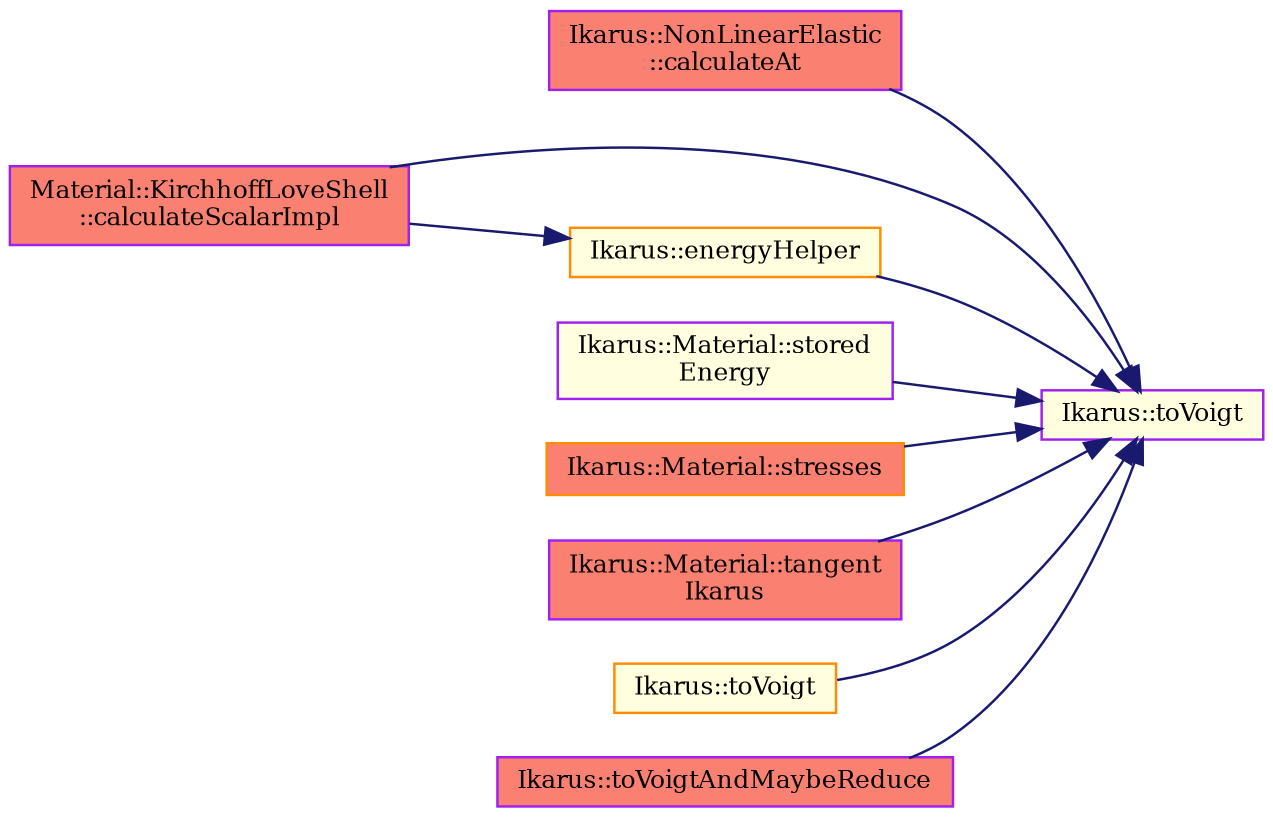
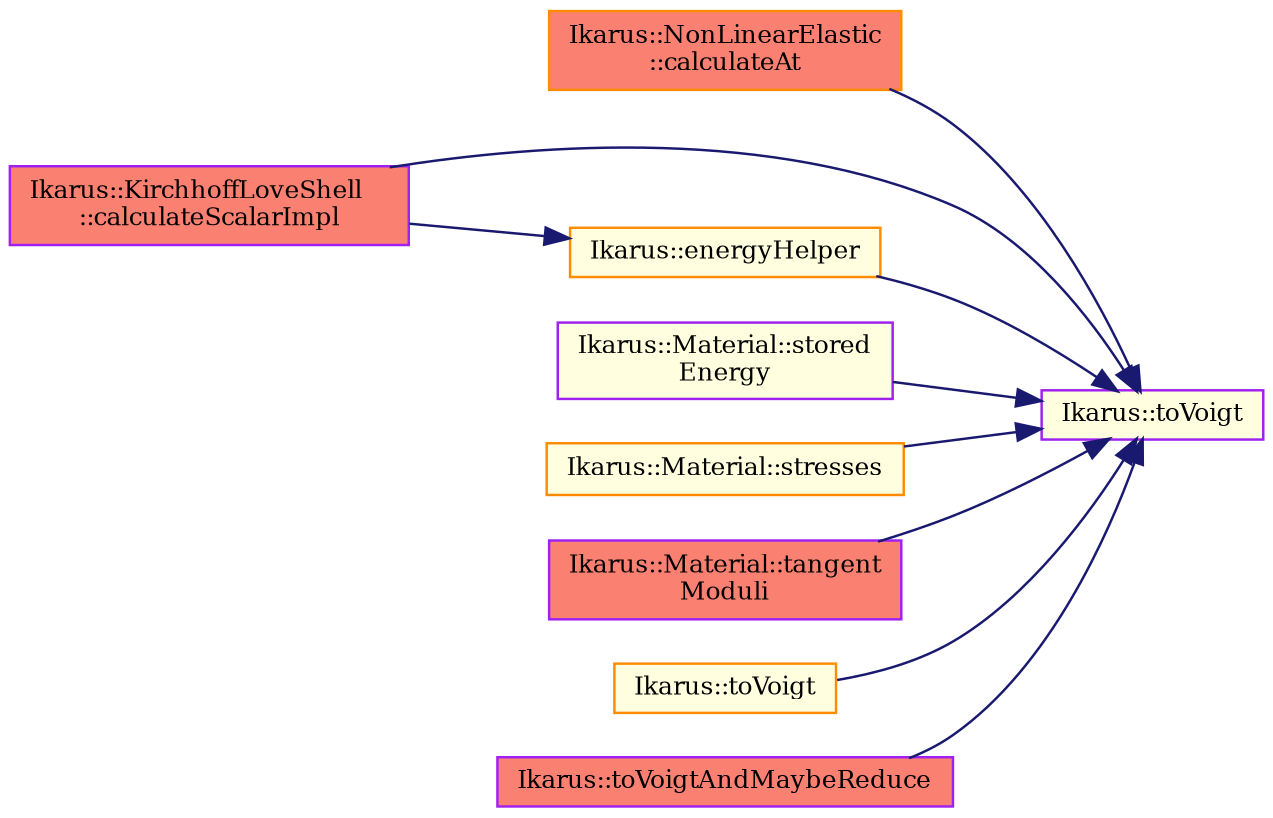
(725, 50) -> (725, 50)
(209, 206) -> (209, 206)
(725, 469) -> (725, 469)
(725, 580) -> (725, 580)
